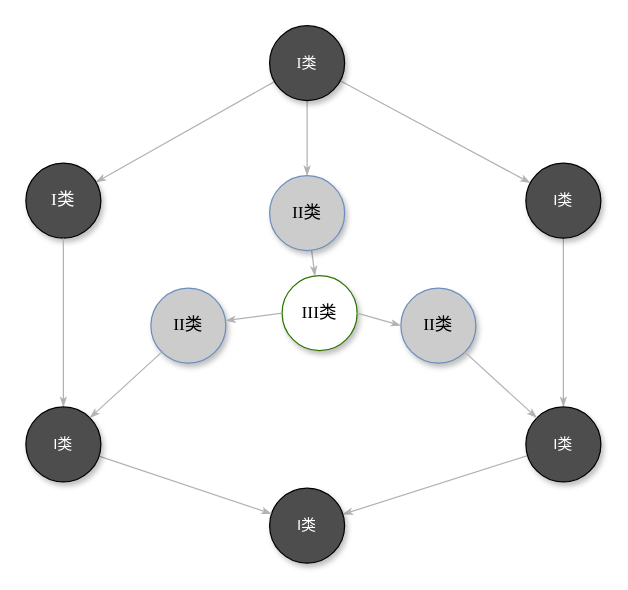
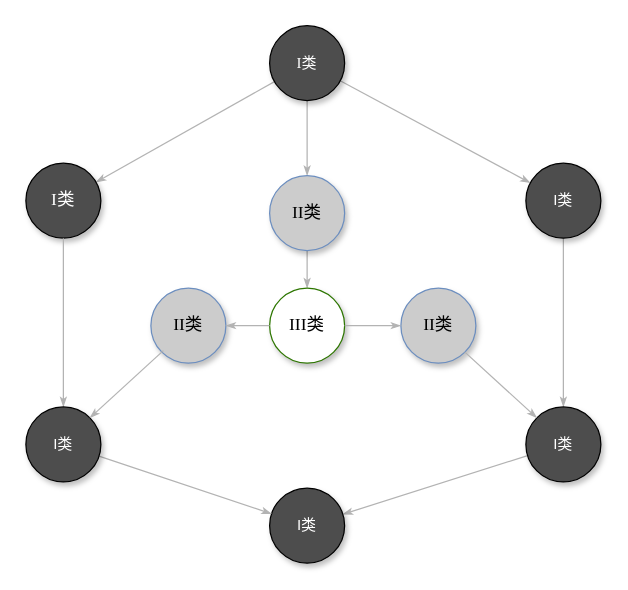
(319, 313) -> (307, 326)
